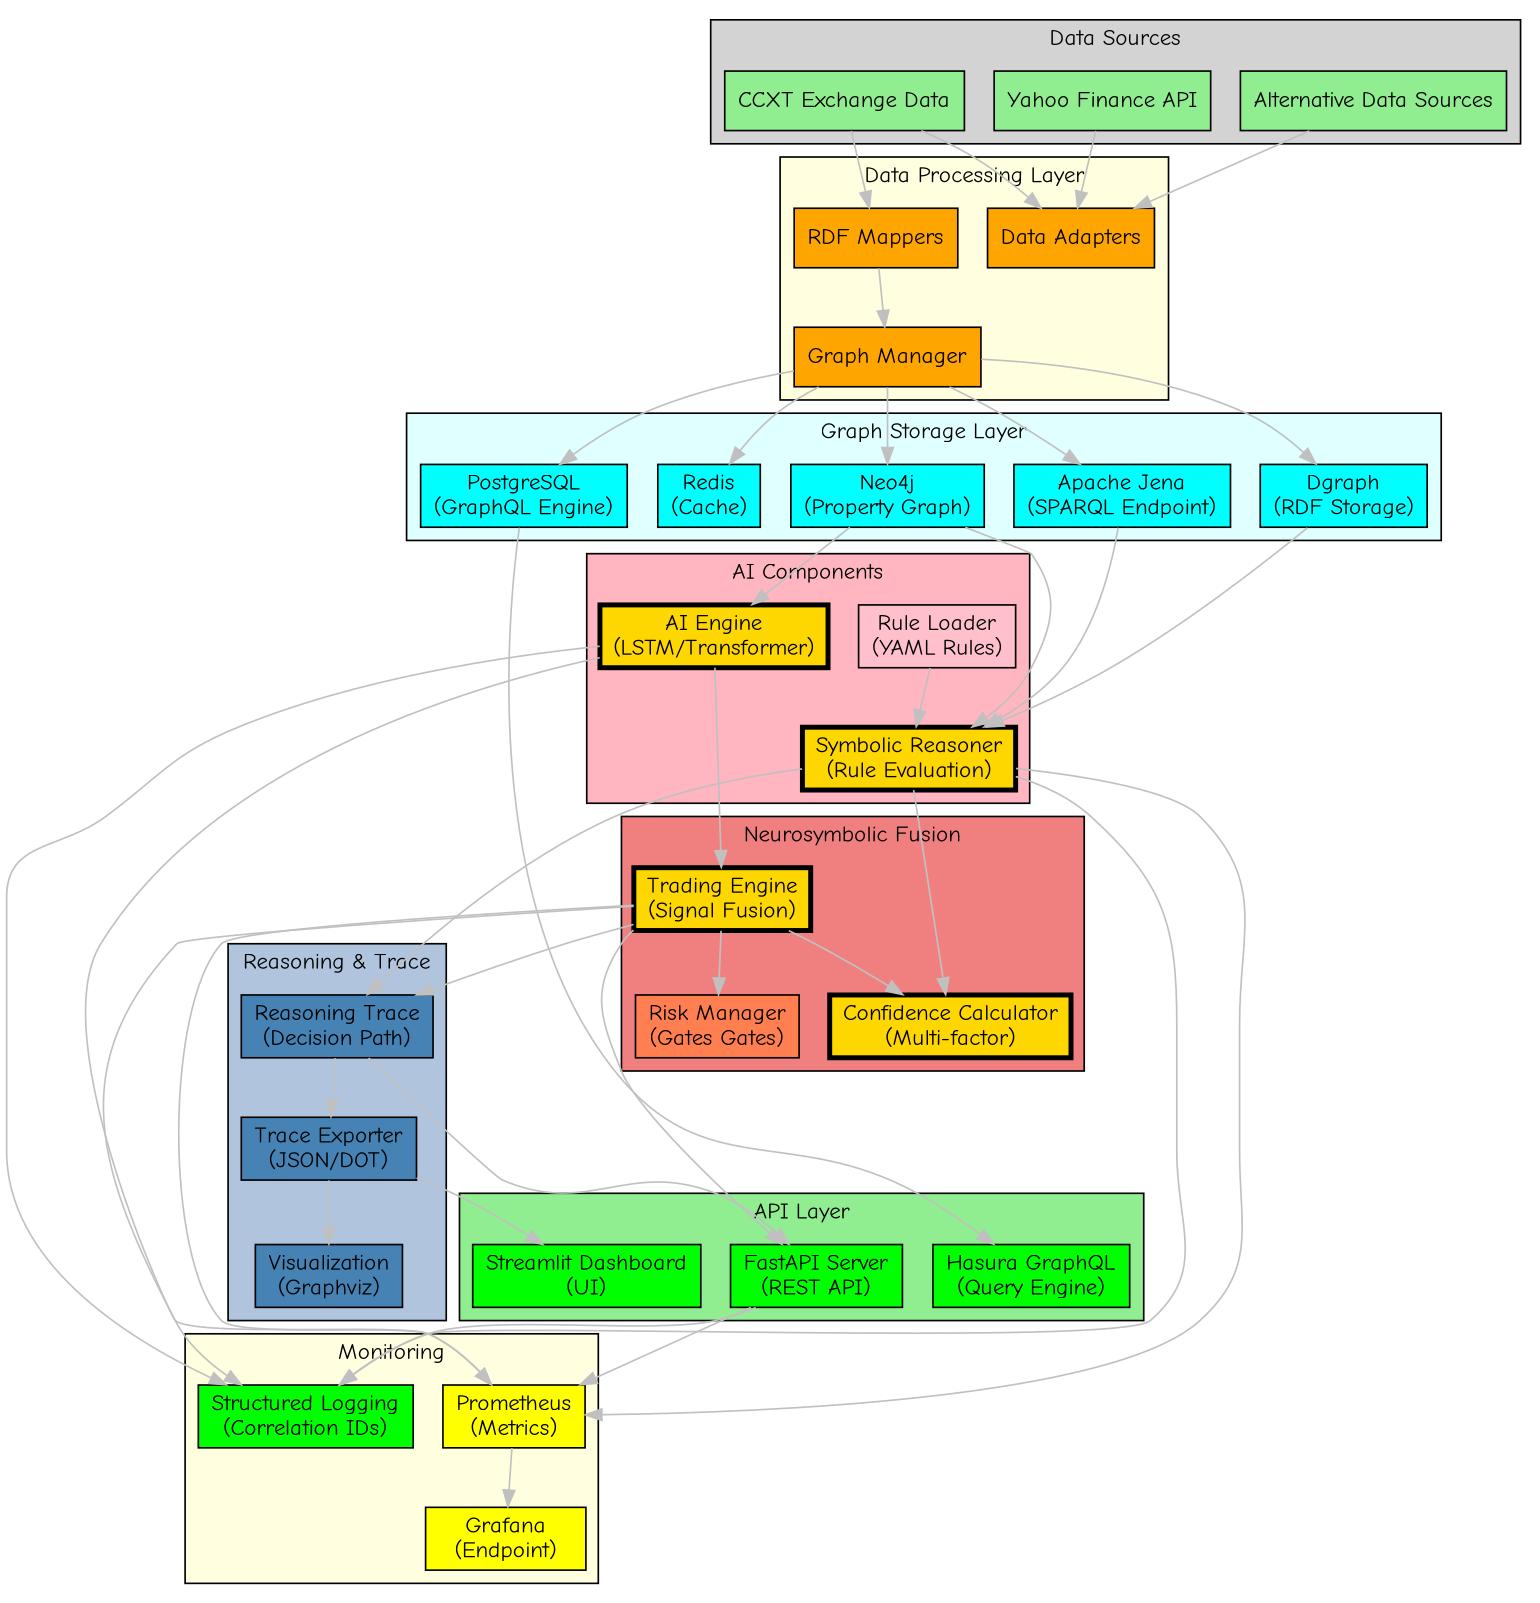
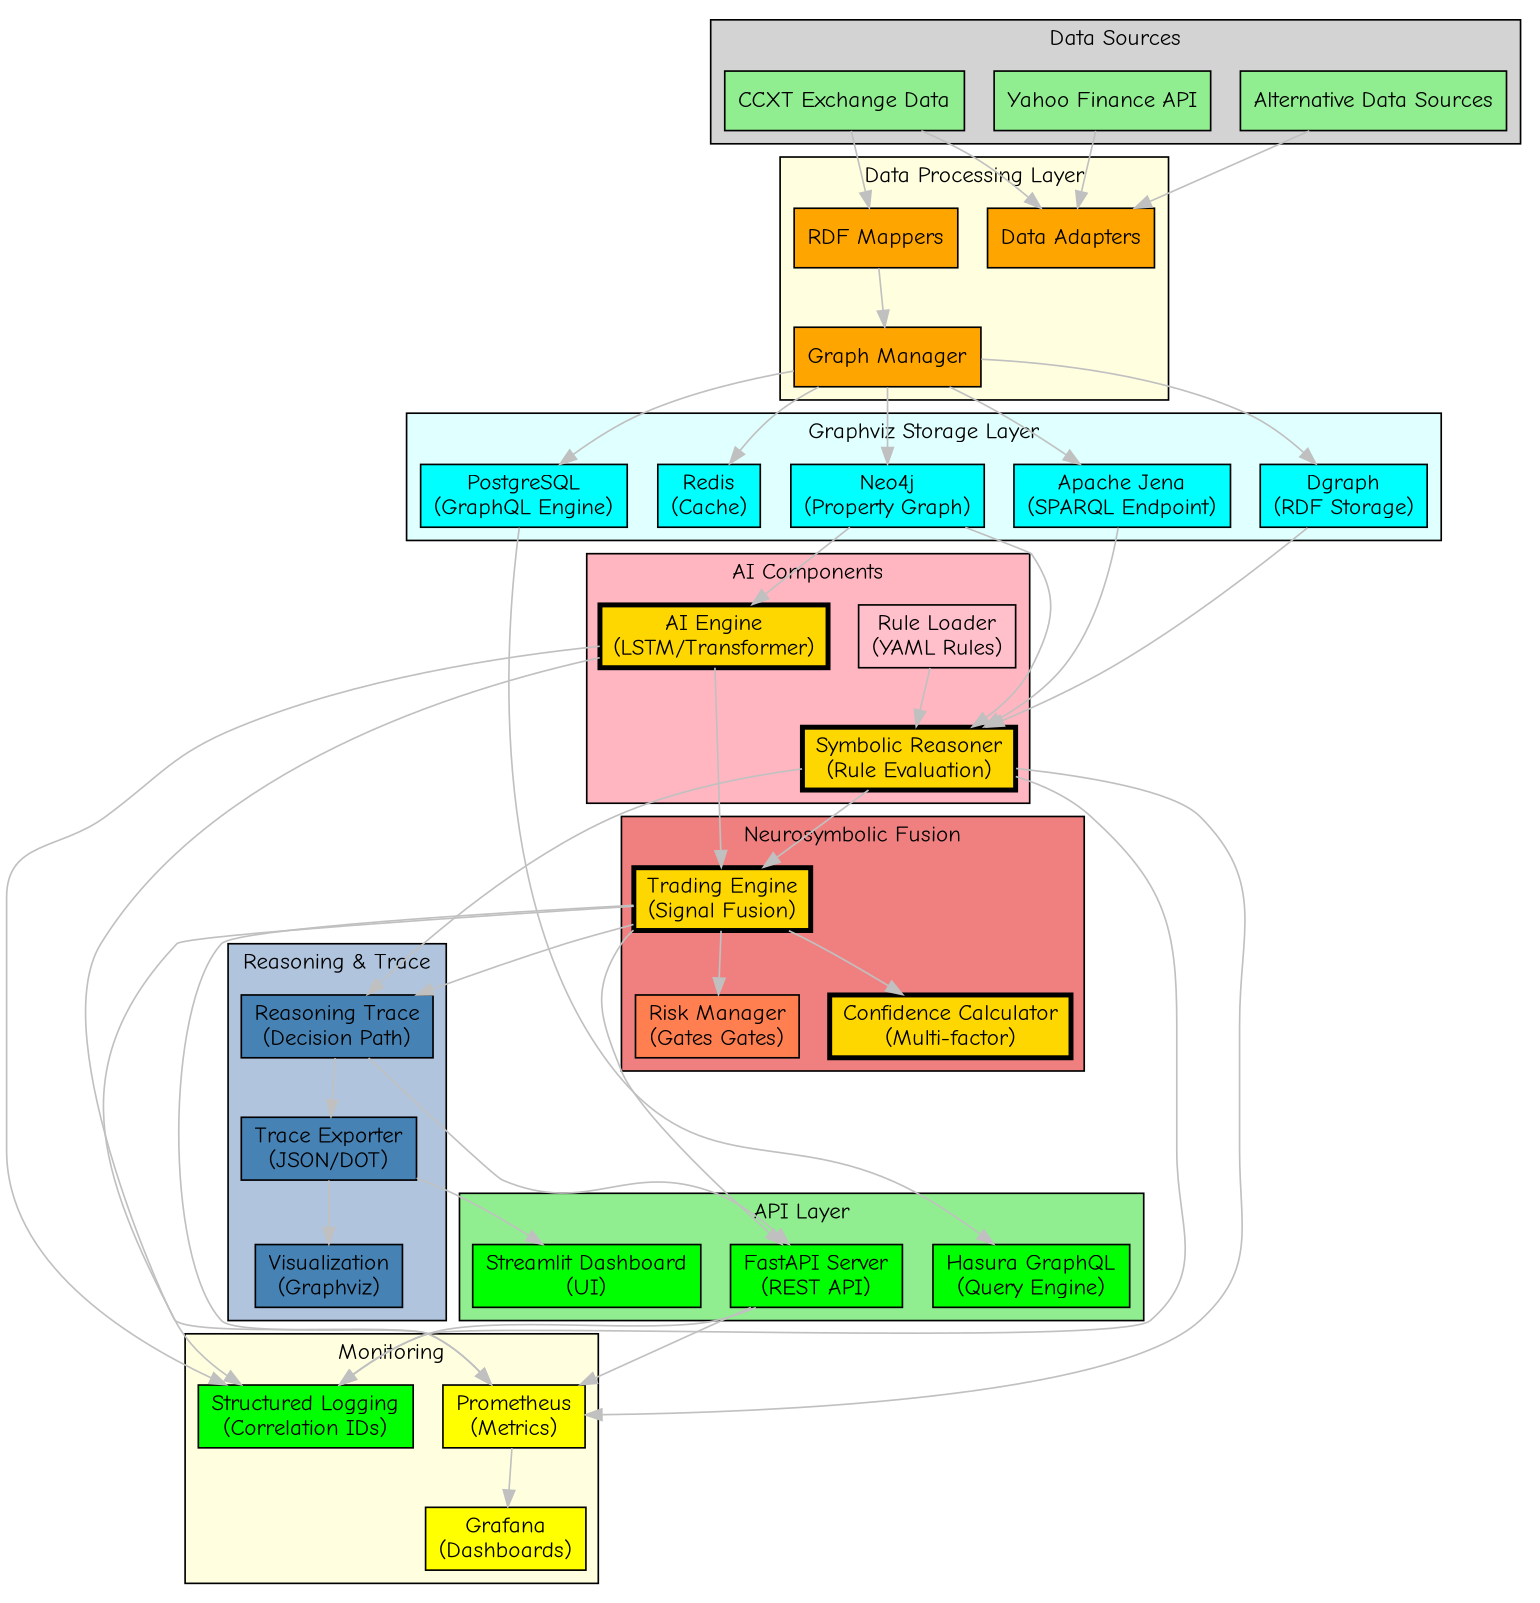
(924, 432) -> (924, 432)
(928, 884) -> (818, 827)
(506, 1539) -> (506, 1539)
